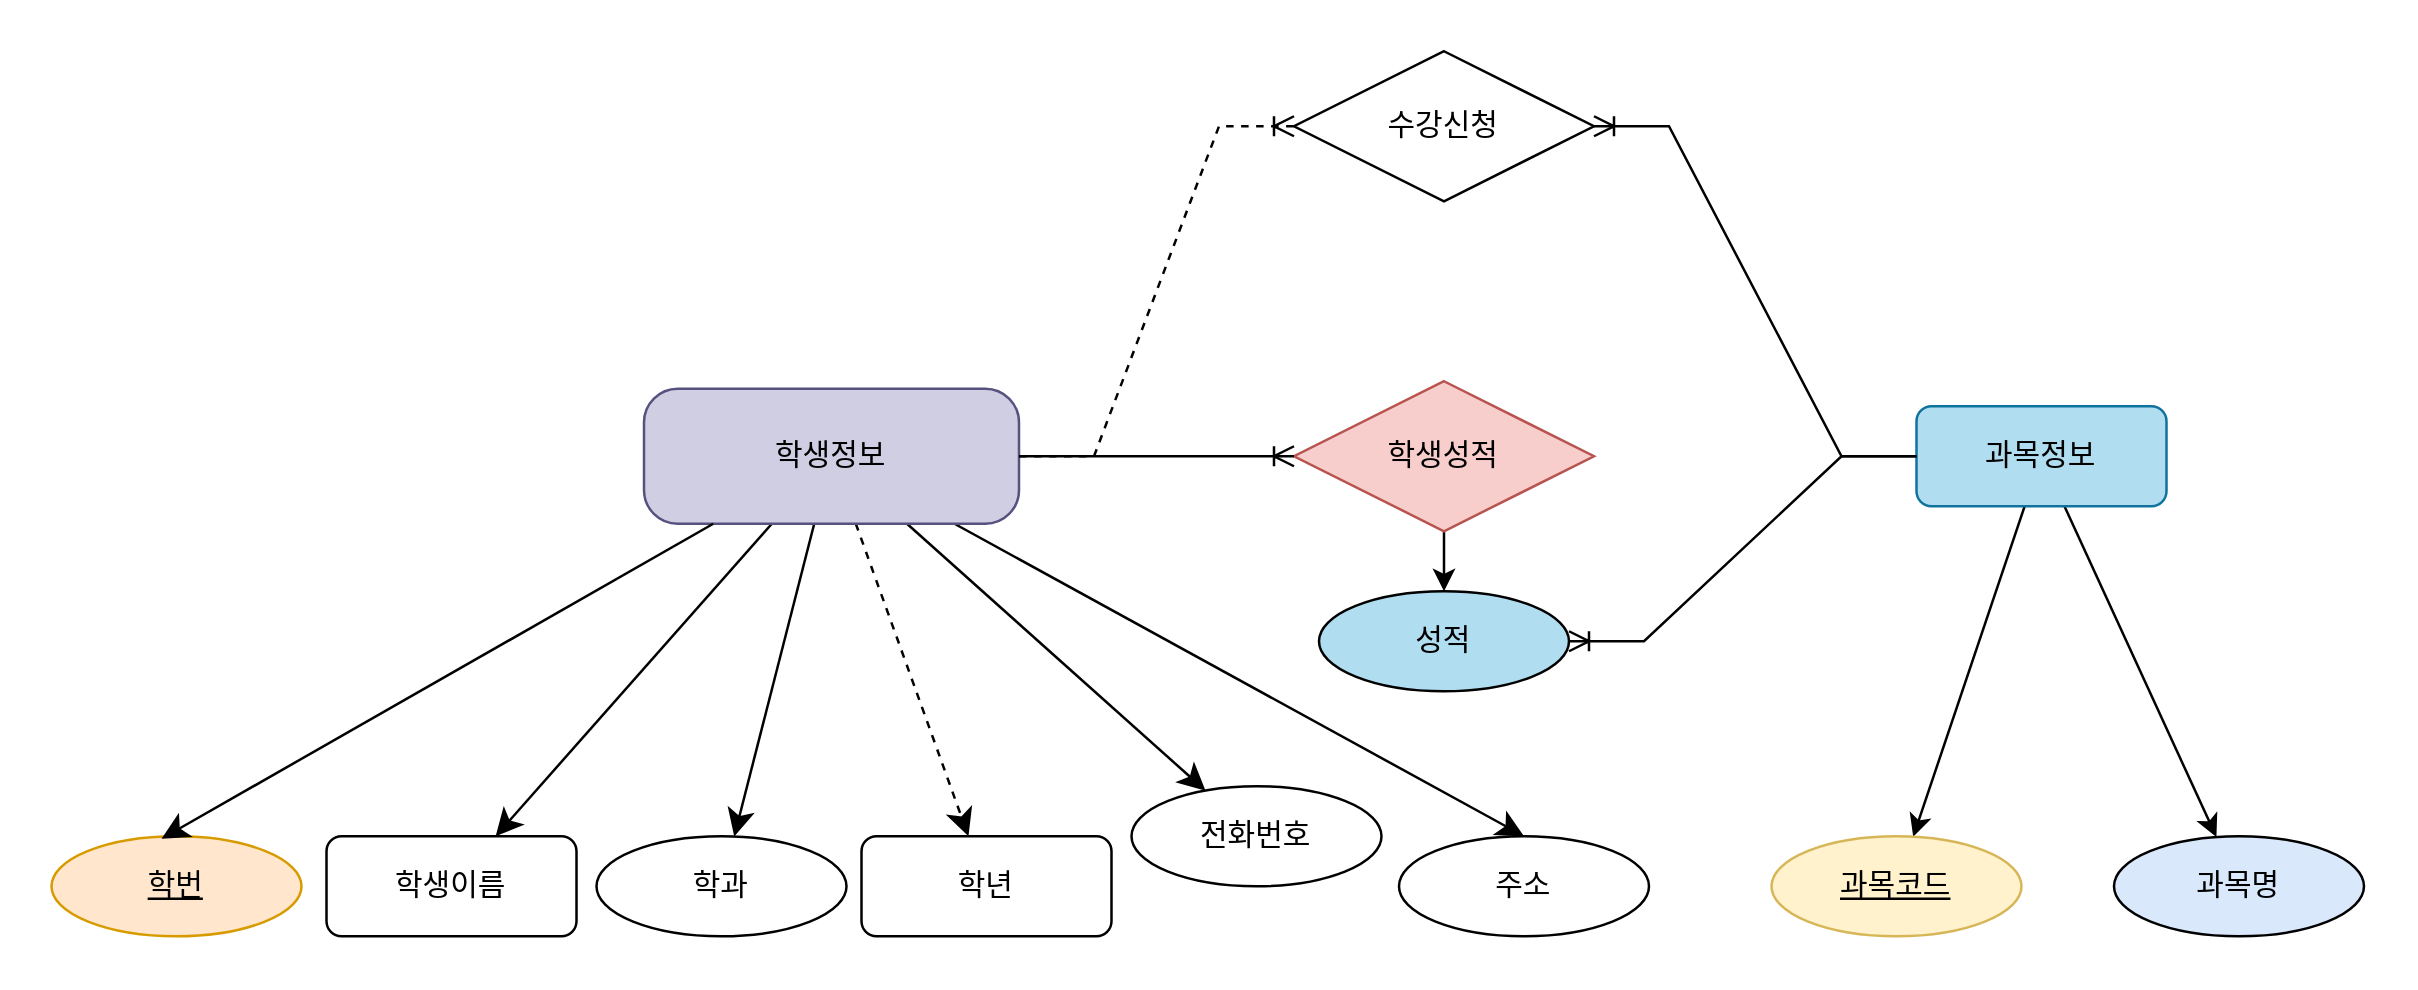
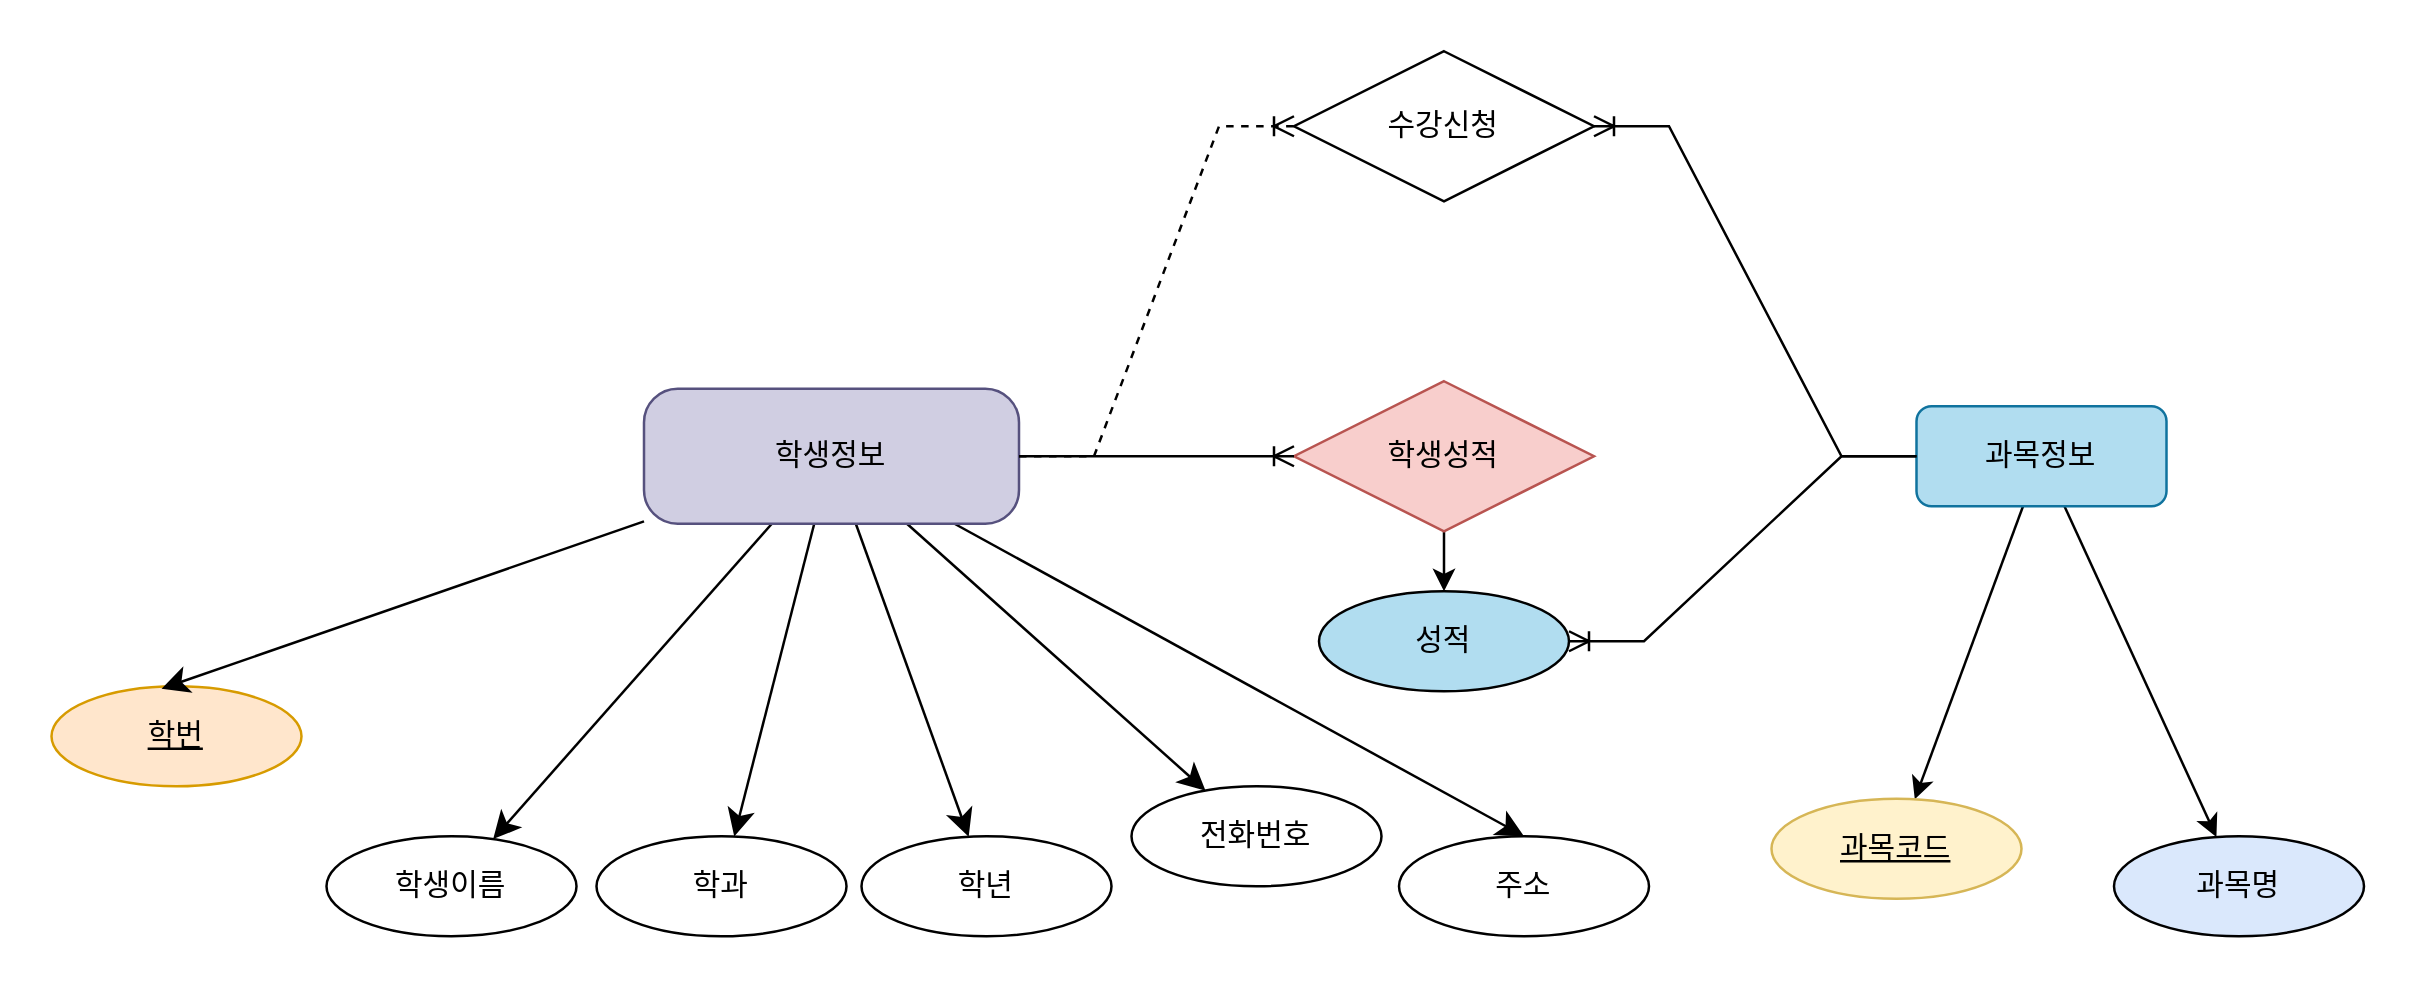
(909, 673) -> (909, 673)
(176, 886) -> (176, 736)
(451, 886) -> (451, 886)
(986, 886) -> (986, 886)
(1896, 886) -> (1896, 849)
